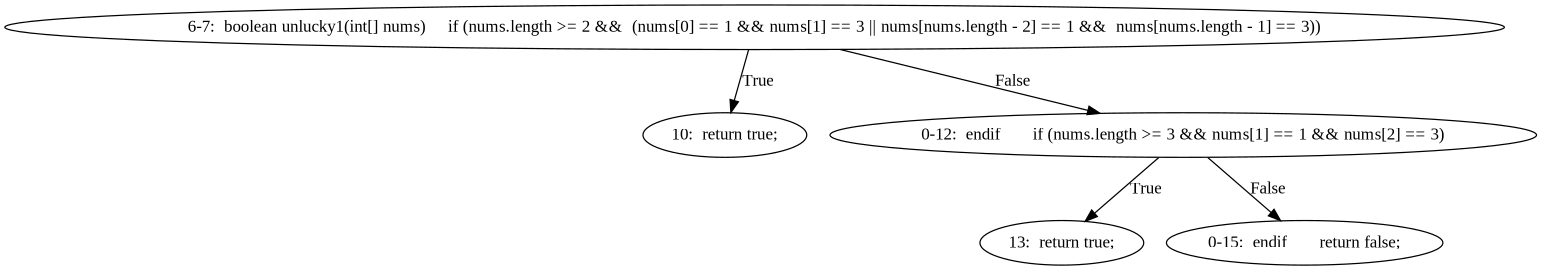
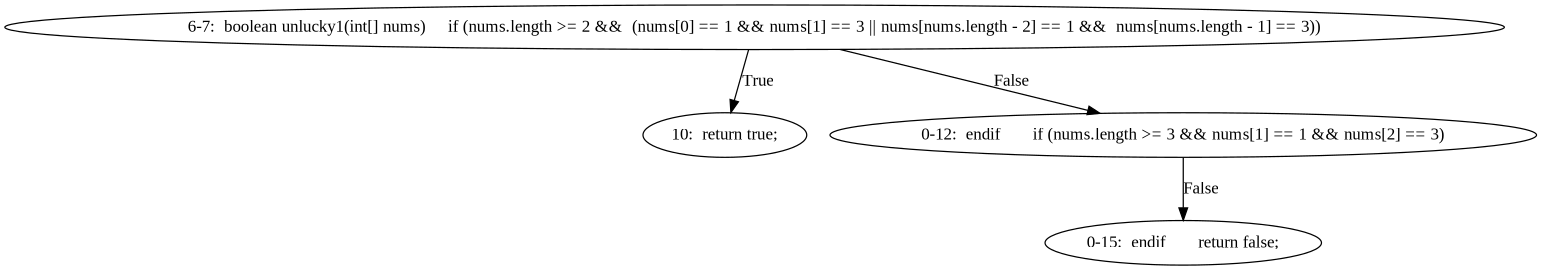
(1062, 243) -> none
